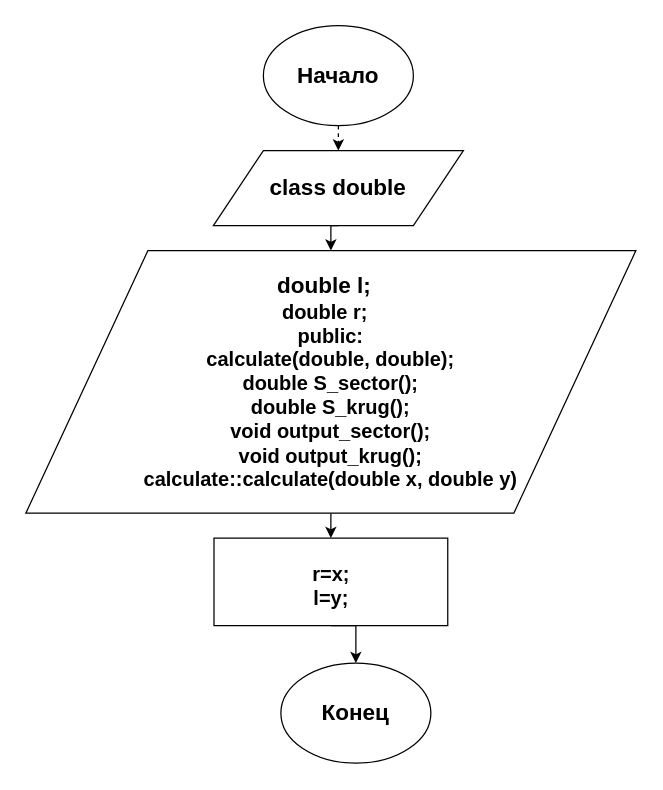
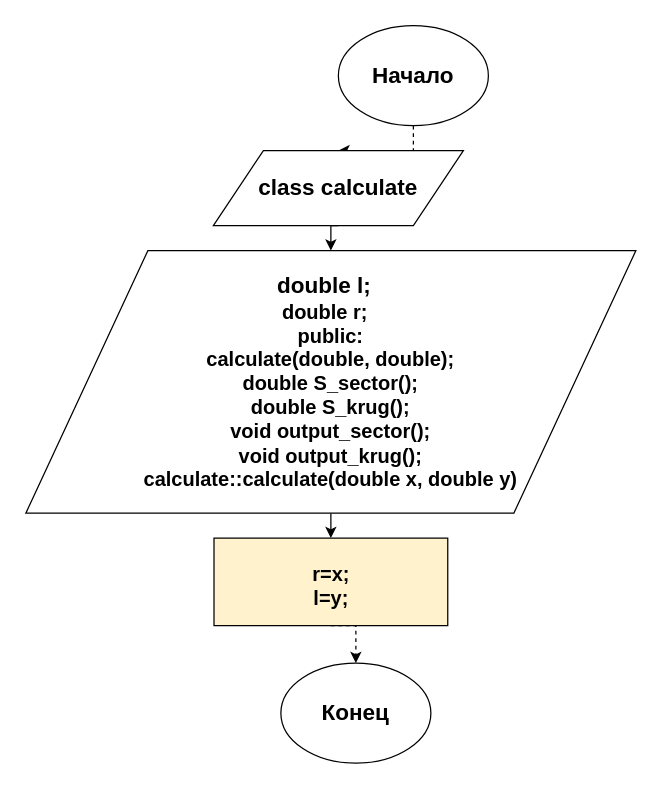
(338, 76) -> (413, 76)
(338, 188) -> (338, 188)
(331, 582) -> (331, 582)
(356, 638) -> (356, 638)
